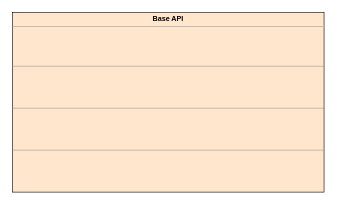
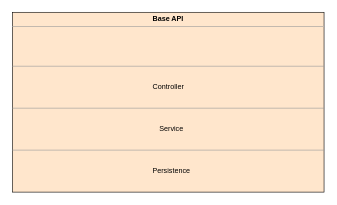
none -> (168, 87)
none -> (171, 129)
none -> (171, 171)
